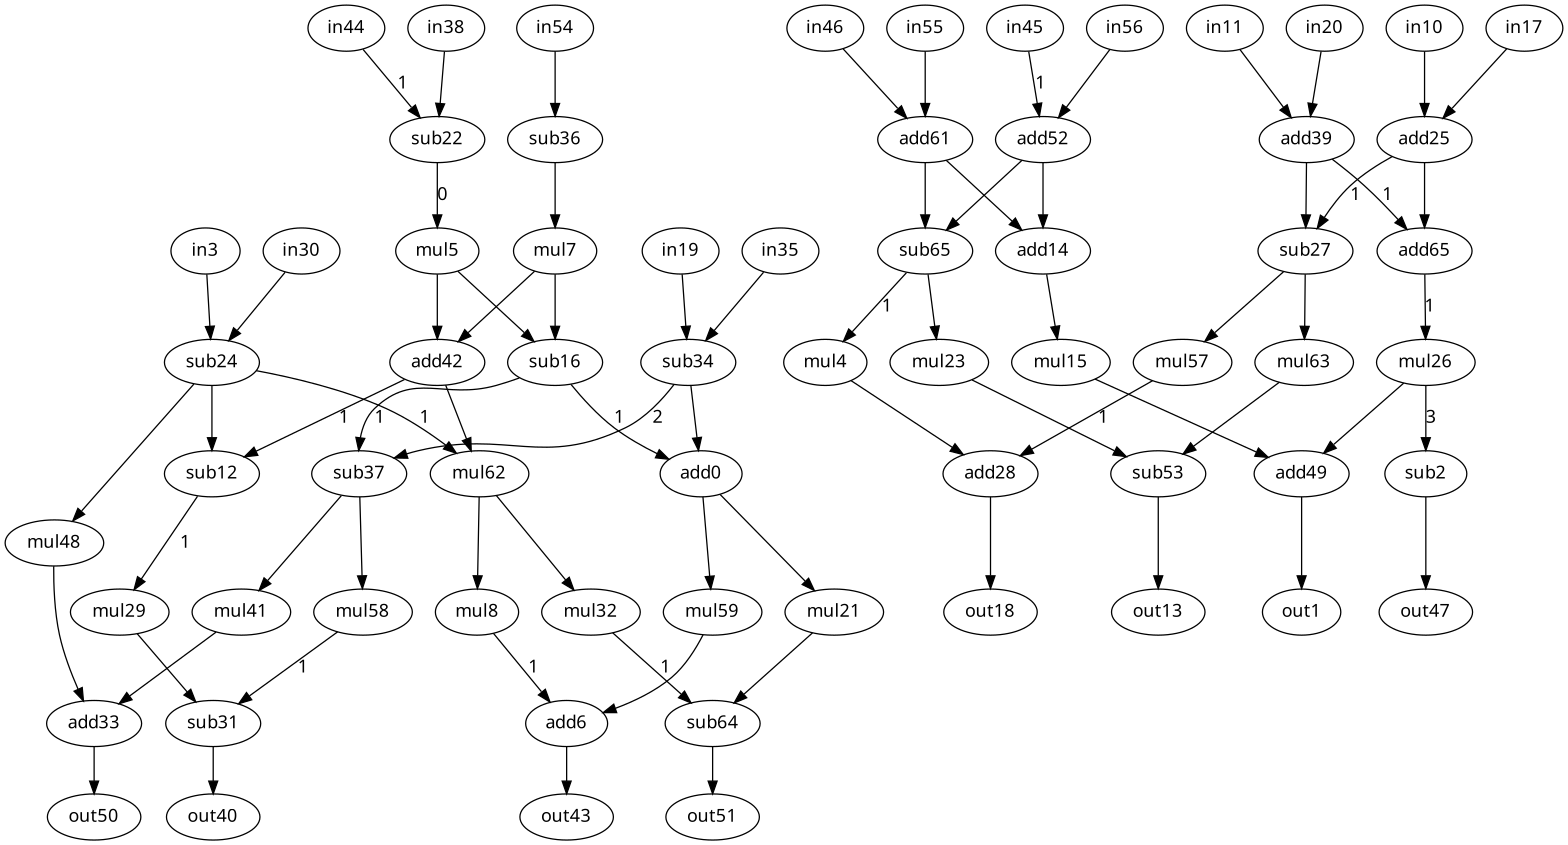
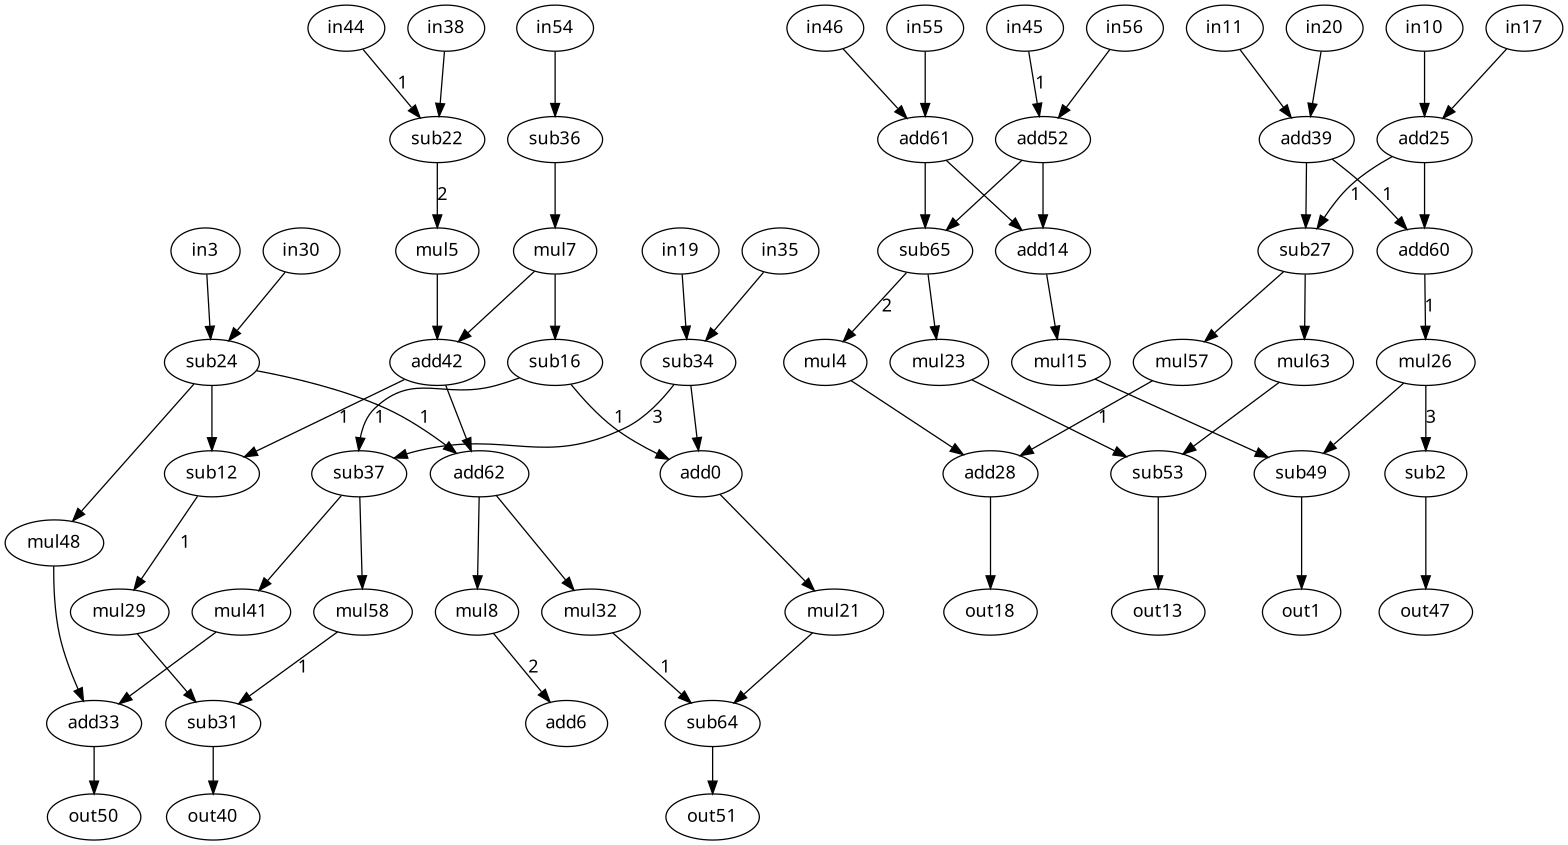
(443, 195) -> (443, 195)
(1425, 251) -> (1425, 251)
(489, 300) -> none
(887, 307) -> (887, 307)
(658, 418) -> (658, 418)
(480, 474) -> (480, 474)
(1302, 474) -> (1302, 474)
(713, 612) -> none
(534, 668) -> (534, 668)
(567, 817) -> none
